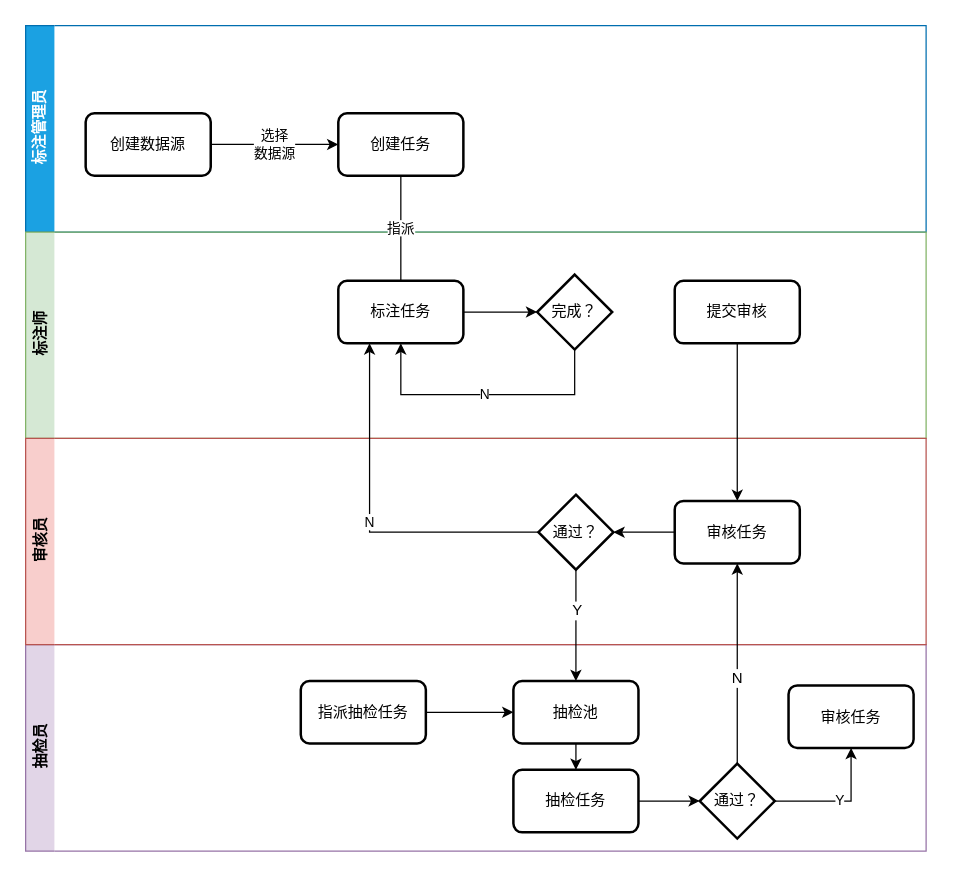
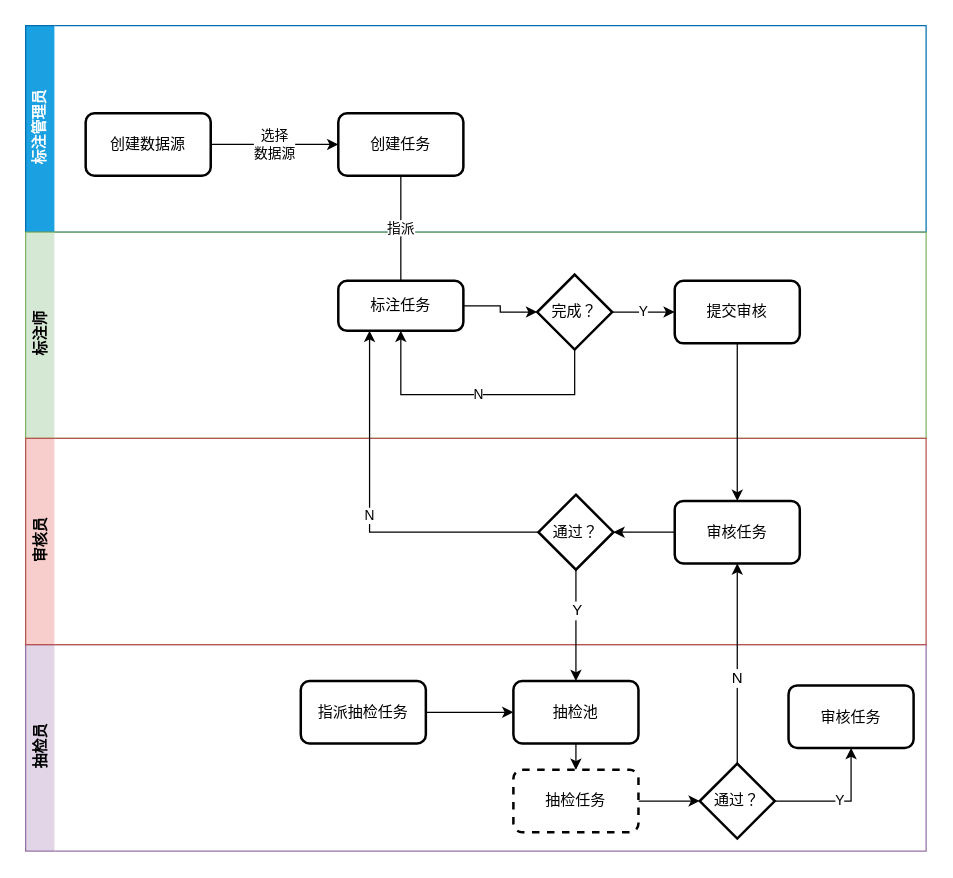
(401, 312) -> (401, 306)
none -> (639, 312)
(576, 801) -> (576, 801)
